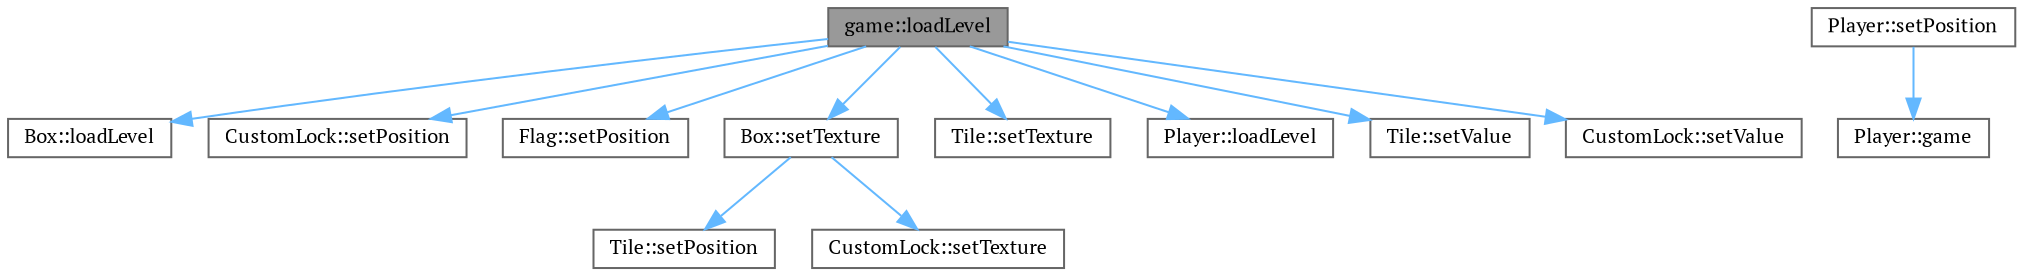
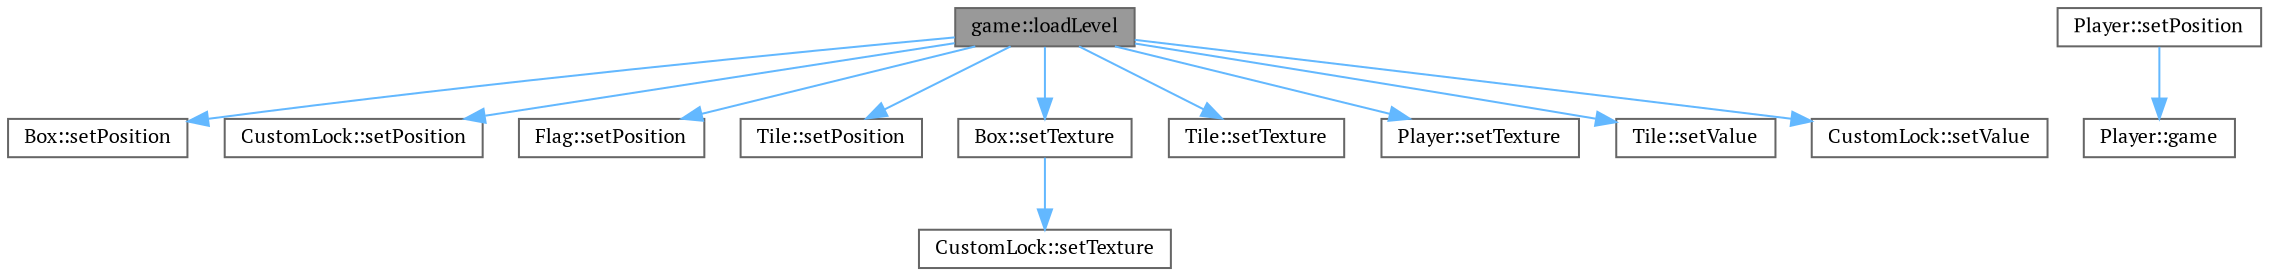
(90, 138) -> (98, 138)
(1240, 138) -> (1480, 138)
(756, 187) -> (948, 78)
